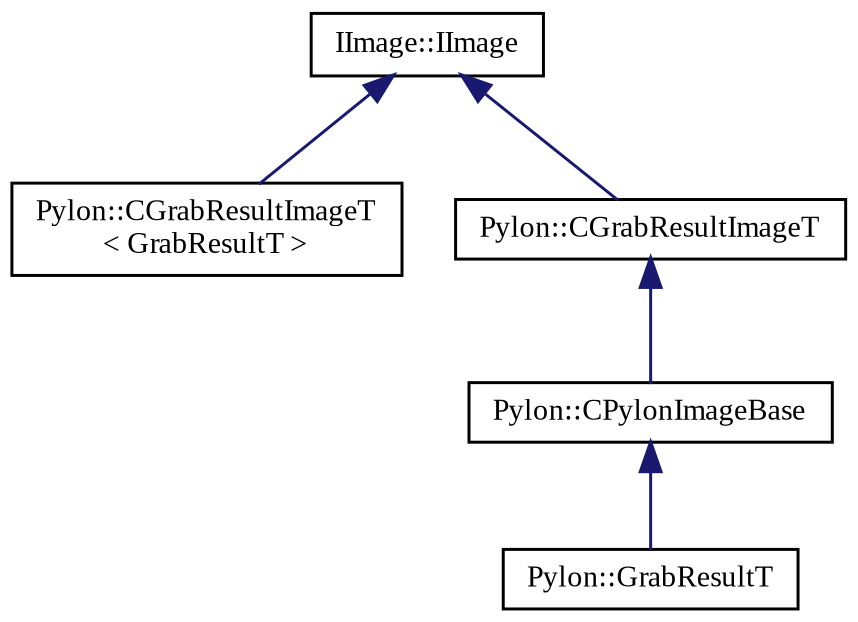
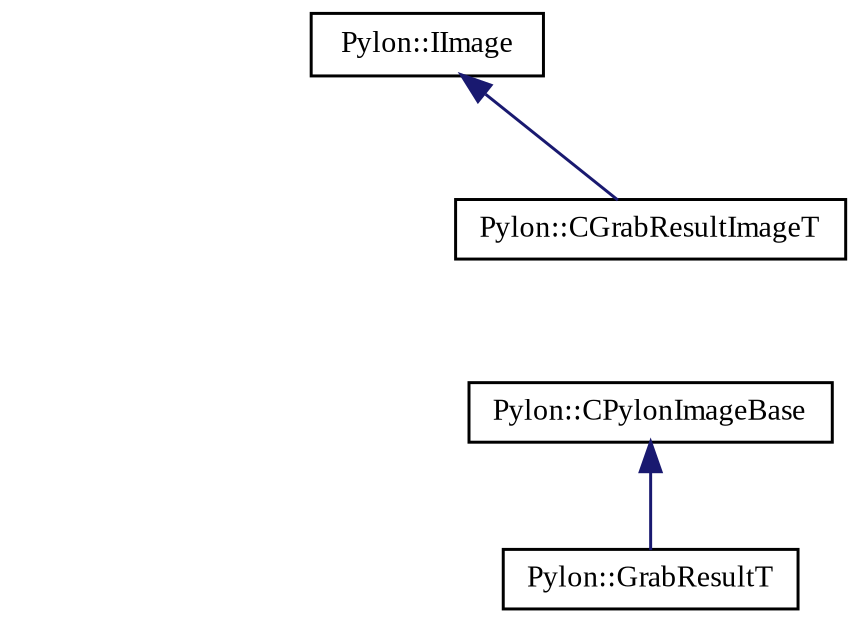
(427, 45) -> (427, 45)
(207, 229) -> none
(651, 336) -> none
